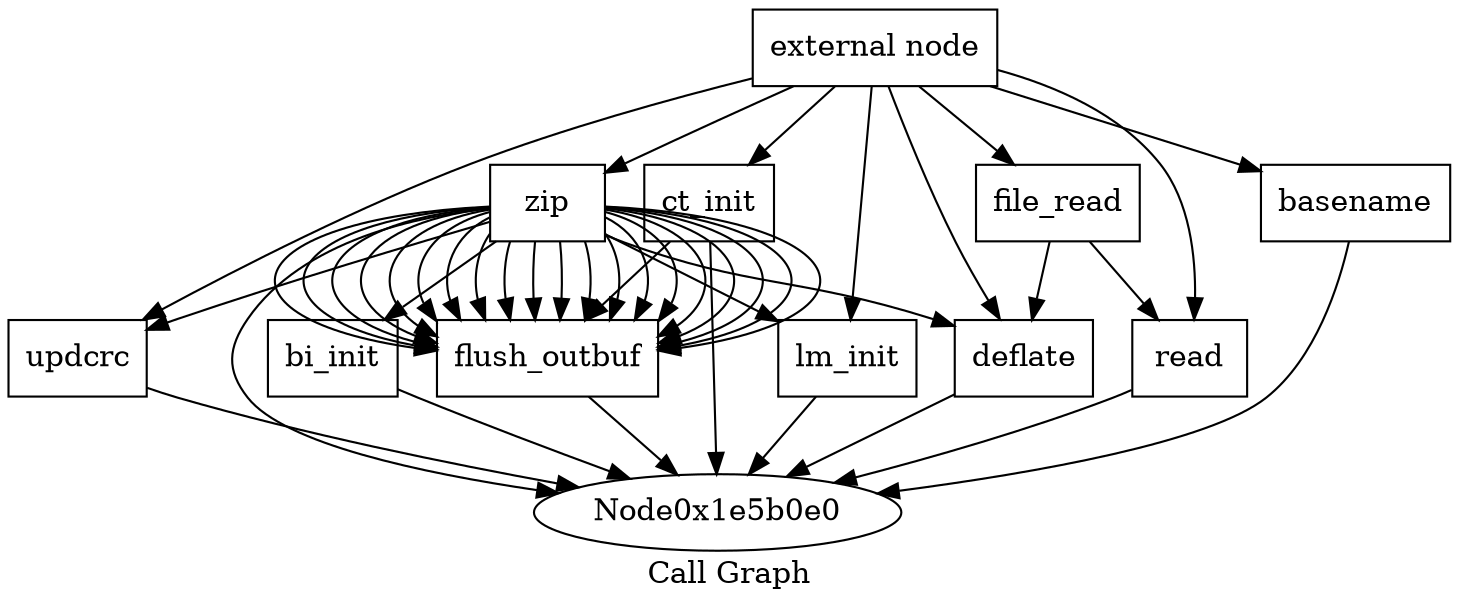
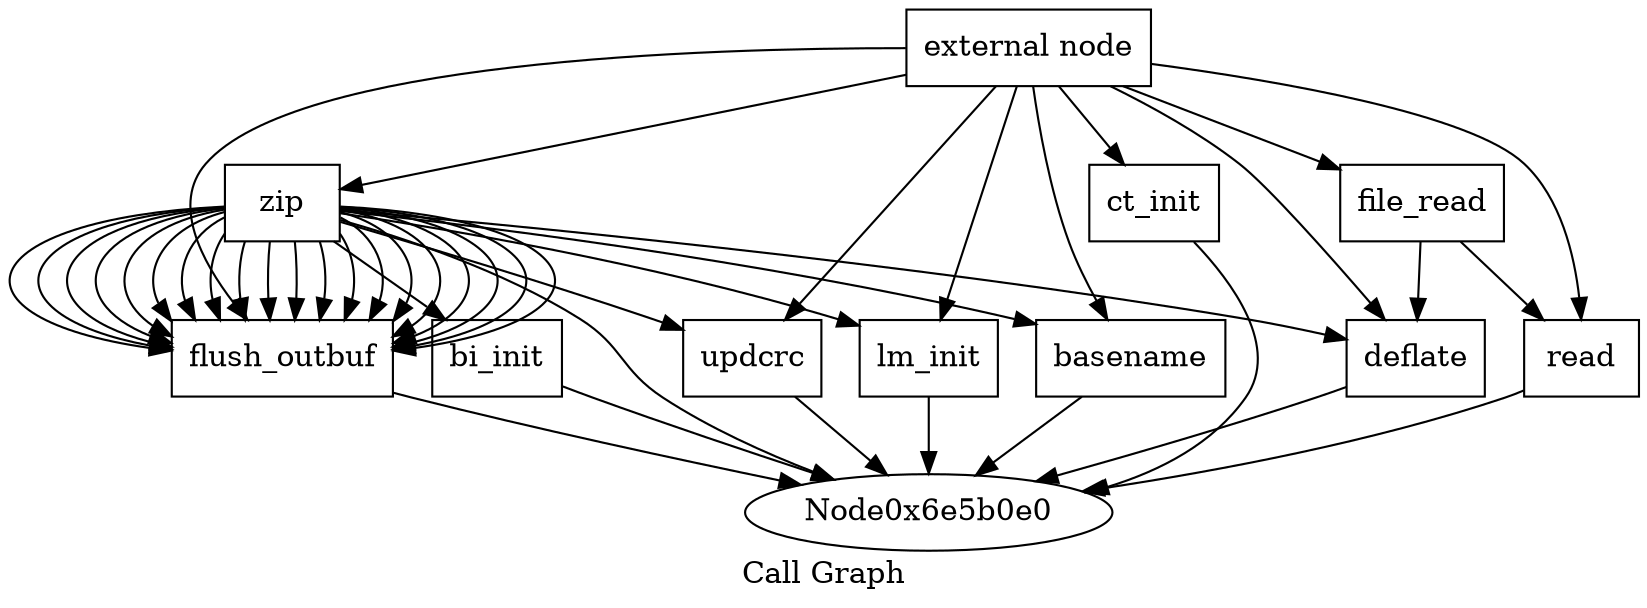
none -> (696, 258)
(634, 275) -> (470, 74)
(718, 512) -> (929, 512)
